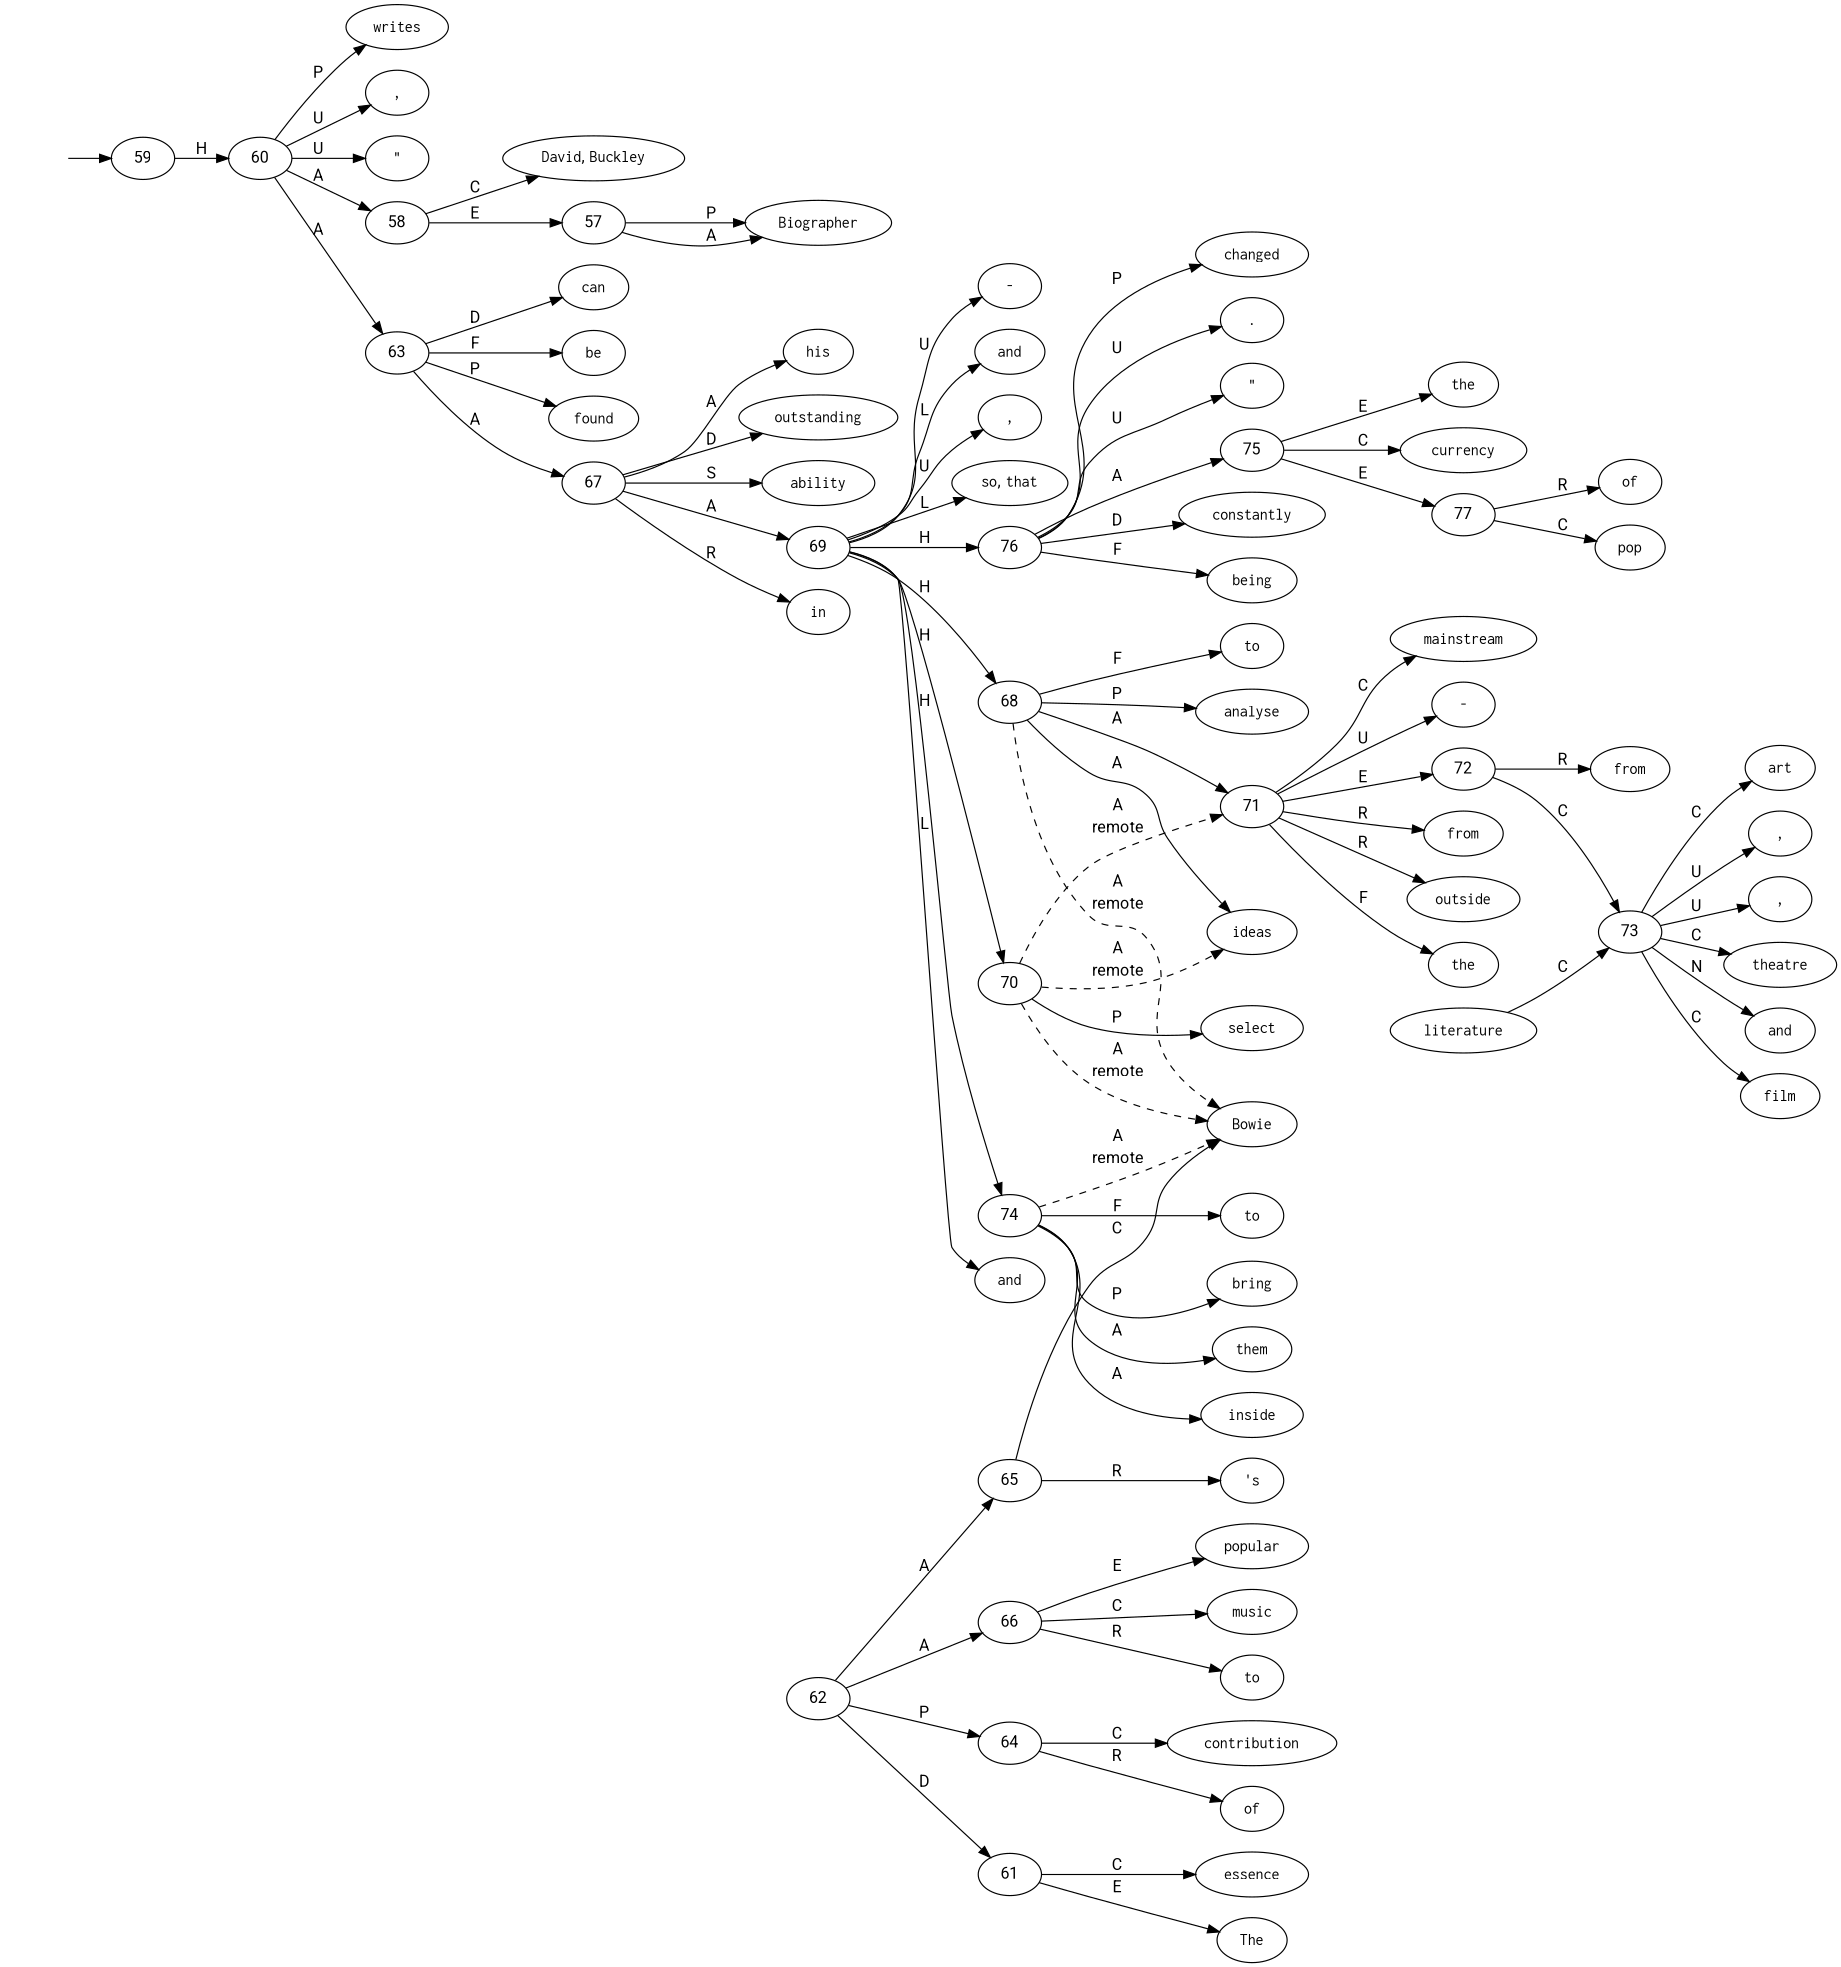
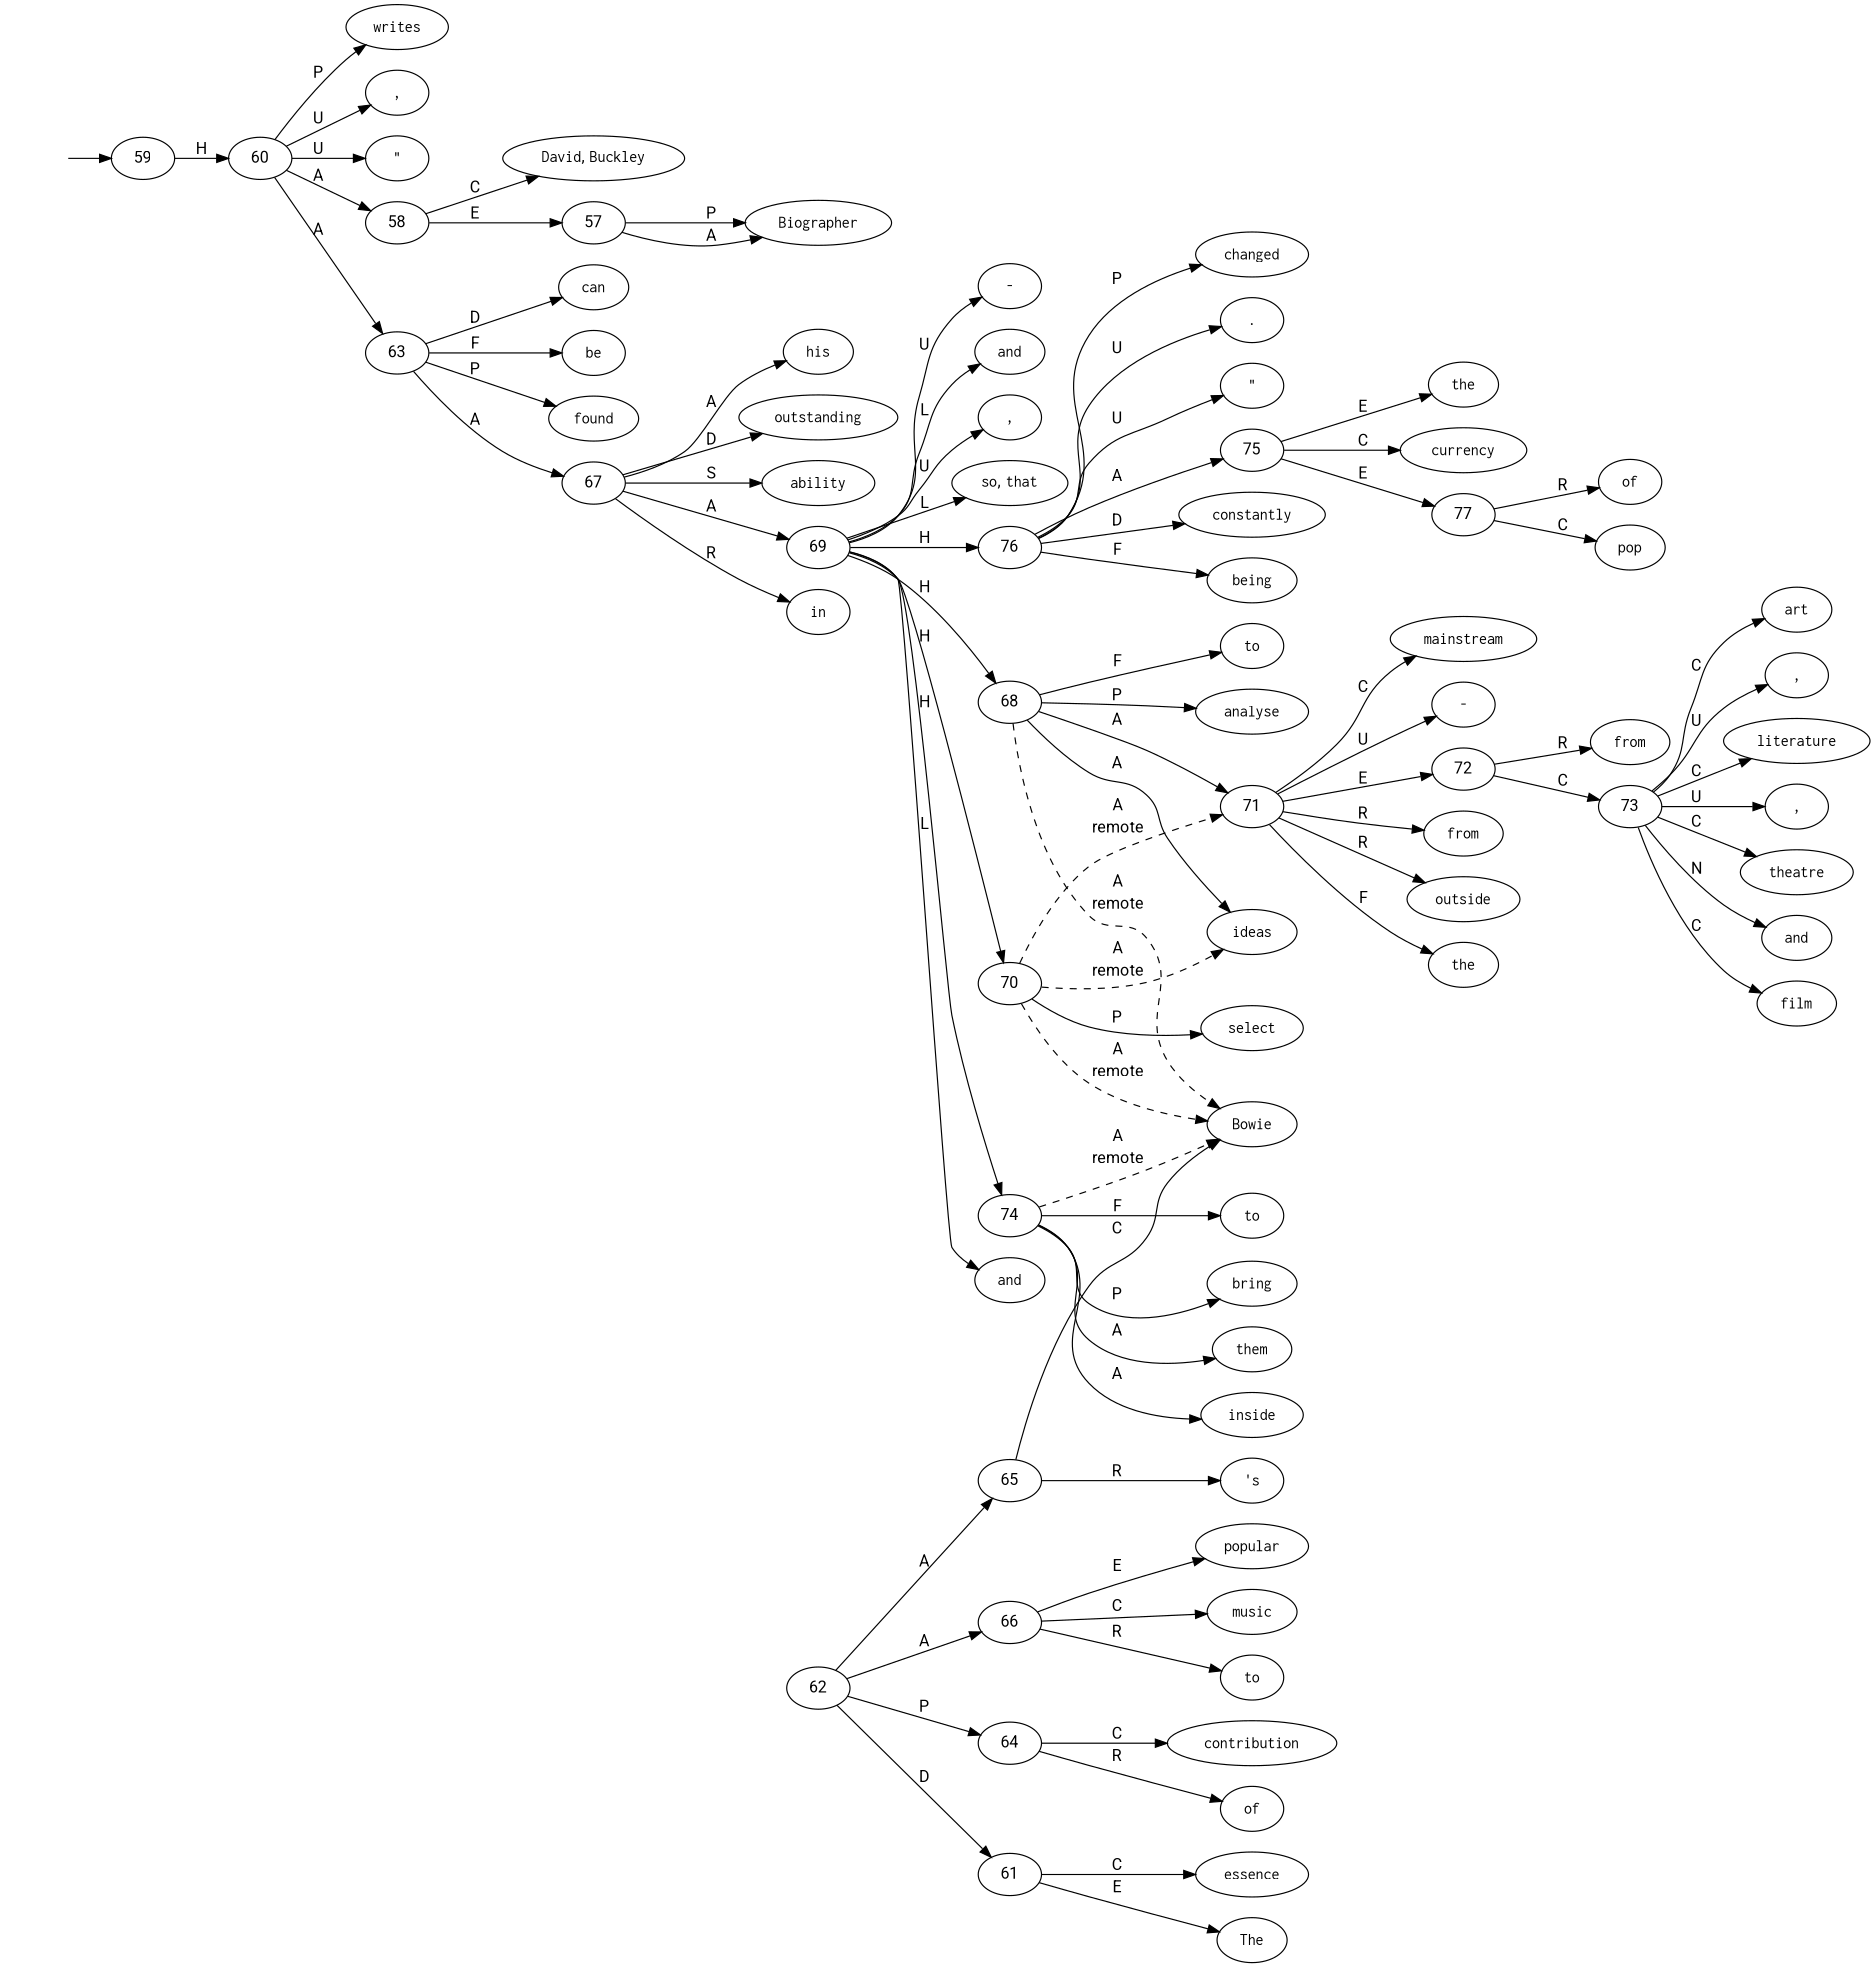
(1555, 986) -> (1699, 780)
